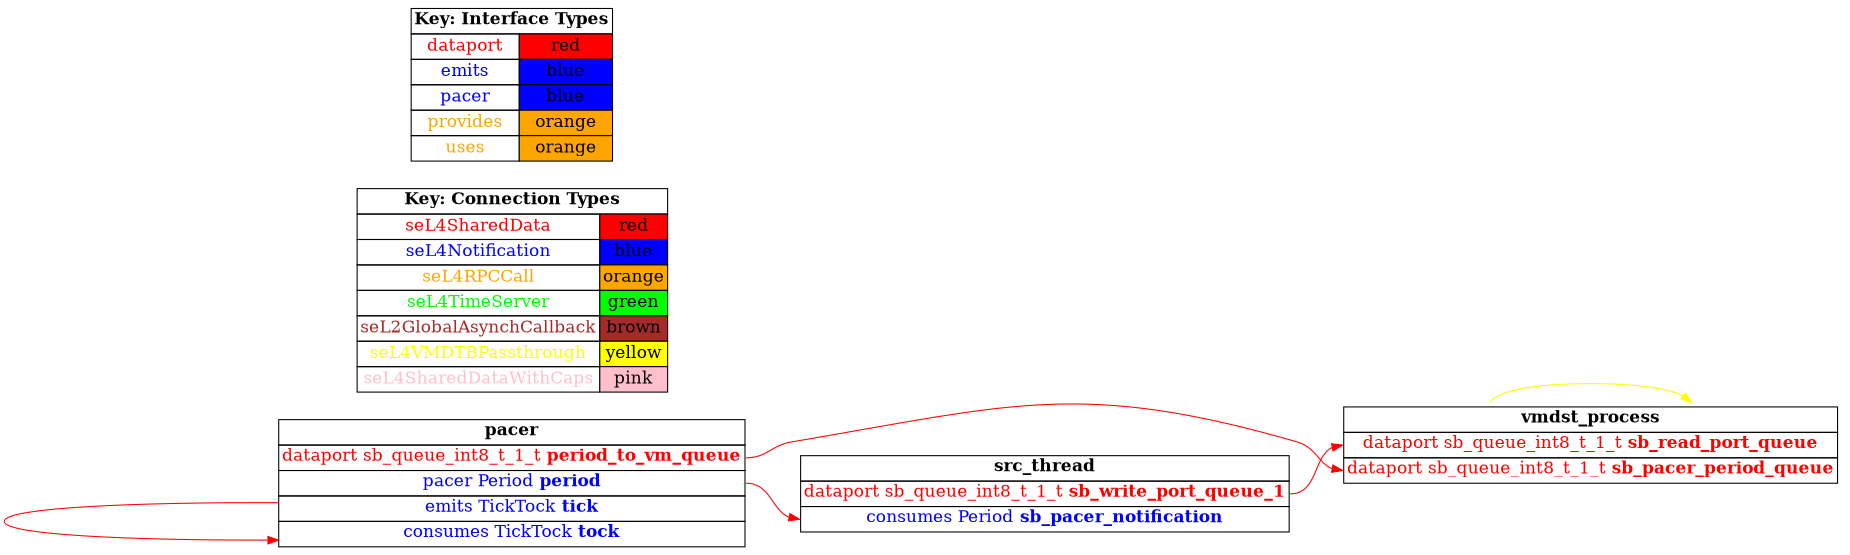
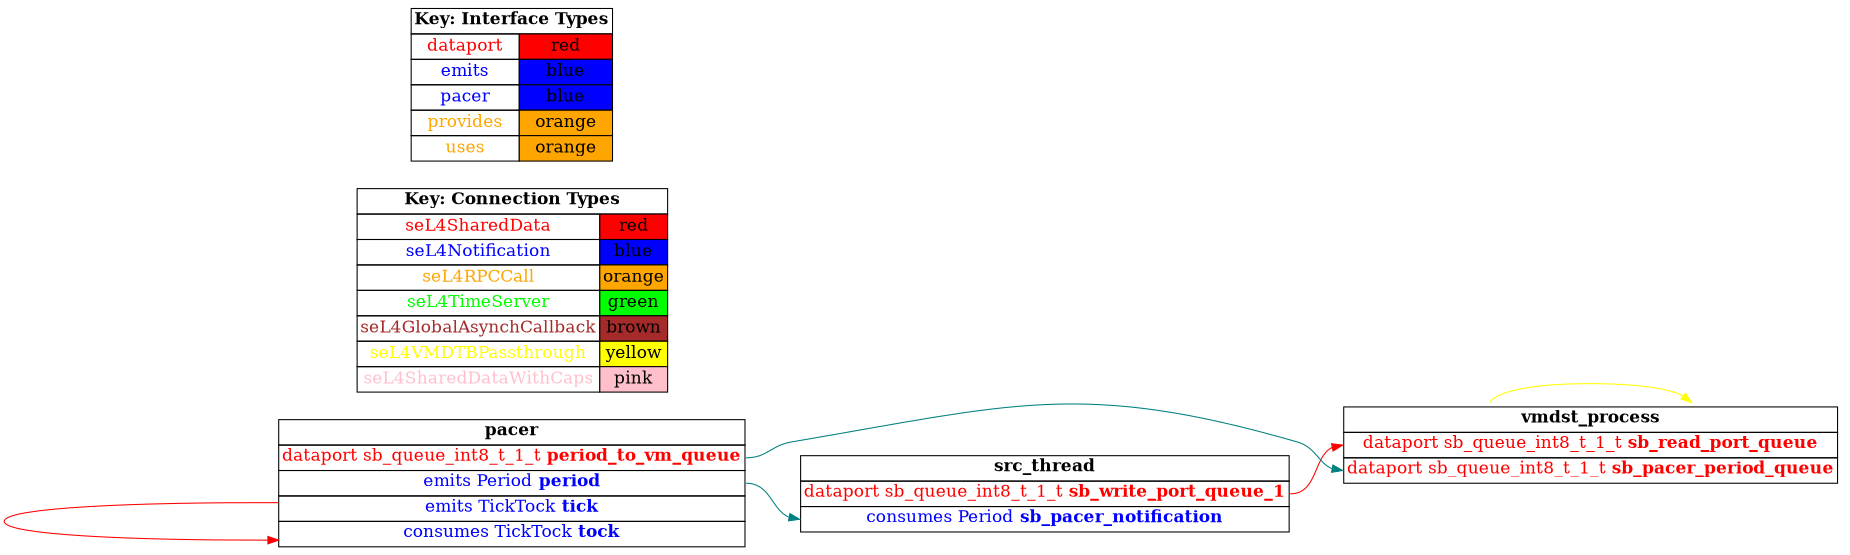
(478, 327) -> (478, 327)
(1043, 405) -> (1043, 405)
(481, 481) -> (481, 481)
(770, 497) -> (770, 497)
